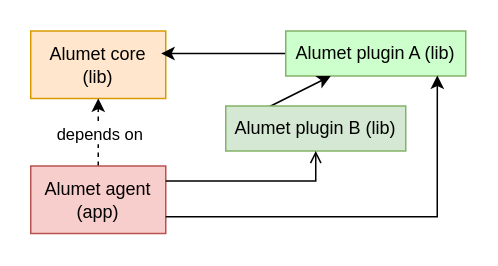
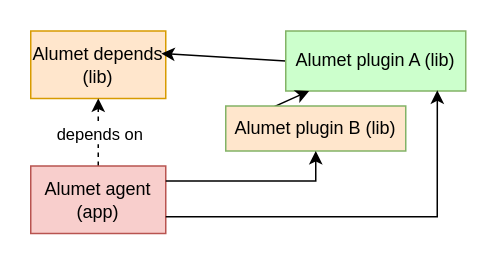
(376, 53) -> (376, 61)
(98, 65) -> (98, 65)
(316, 128) -> (316, 128)
(316, 160) -> (316, 162)
